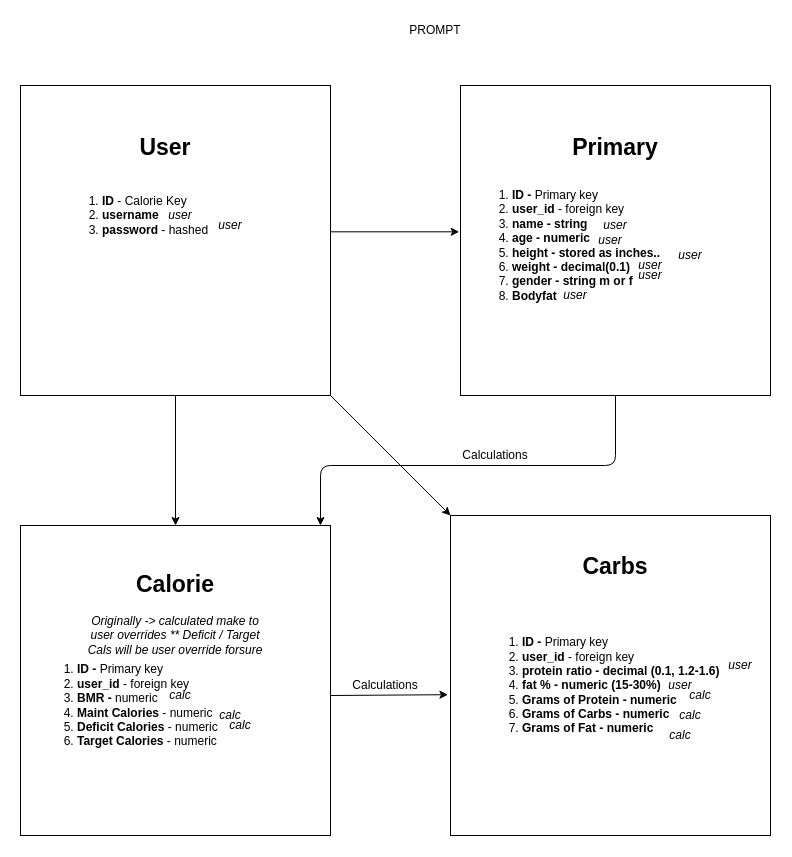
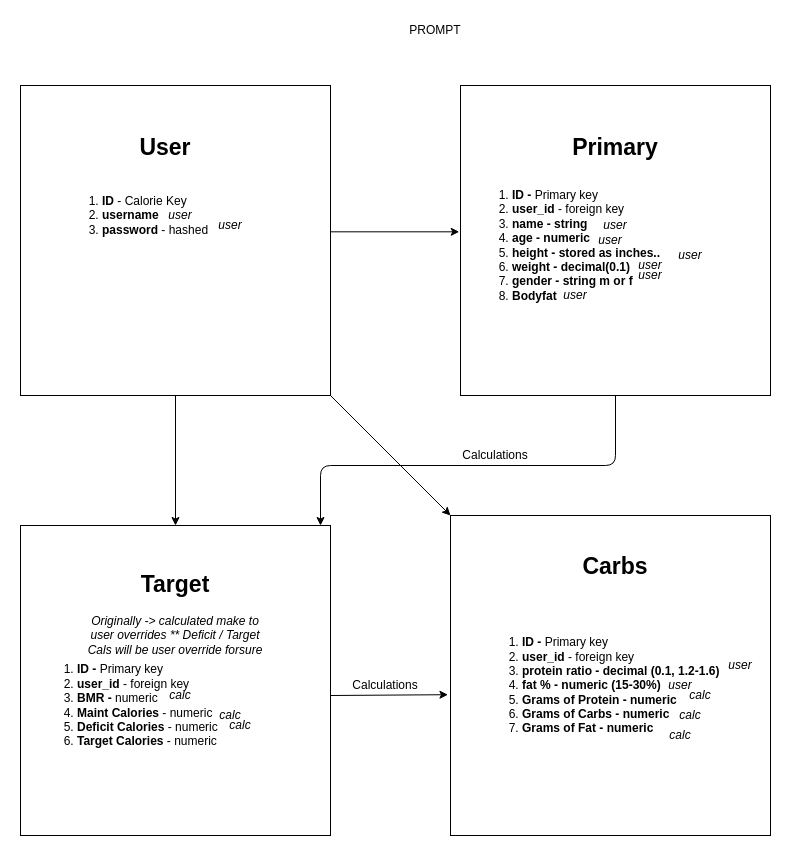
(176, 585) -> (176, 585)
